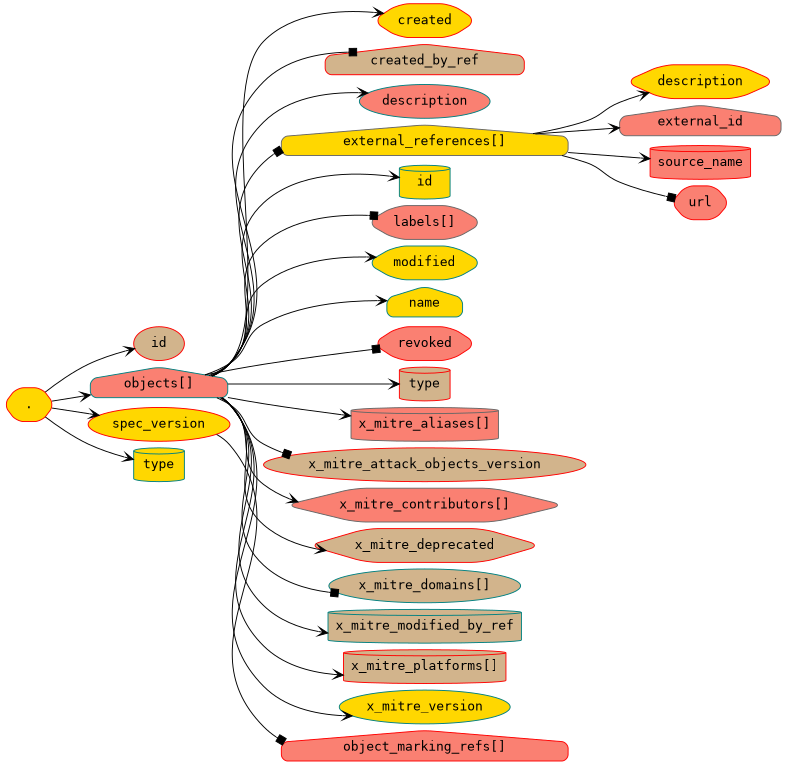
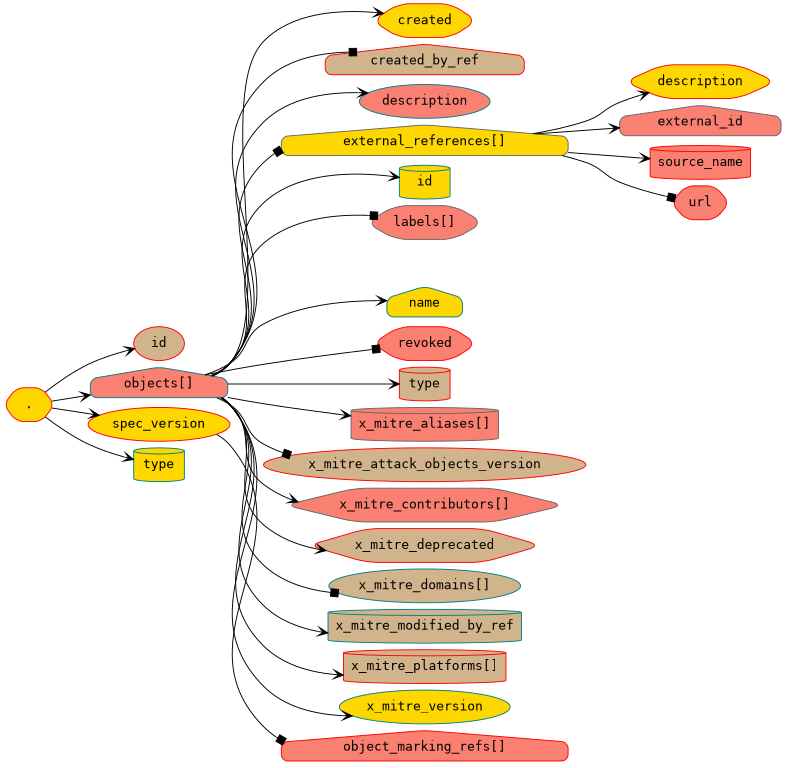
(425, 263) -> none
